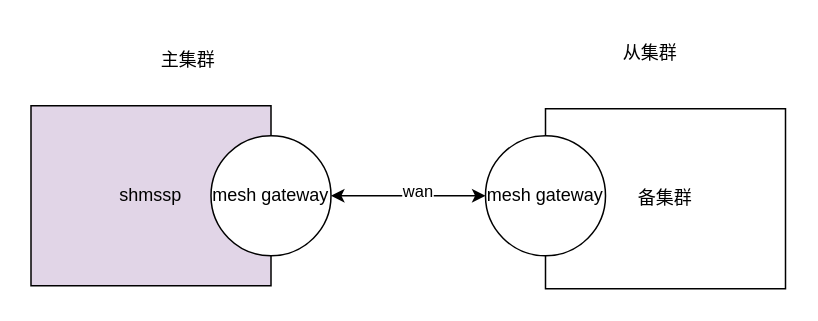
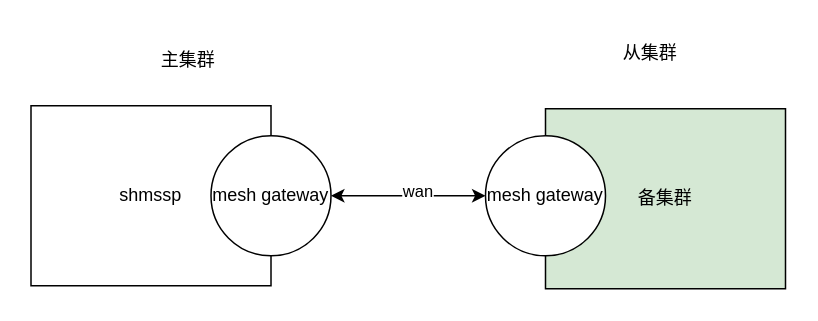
(151, 196) -> (151, 196)
(665, 199) -> (665, 199)
